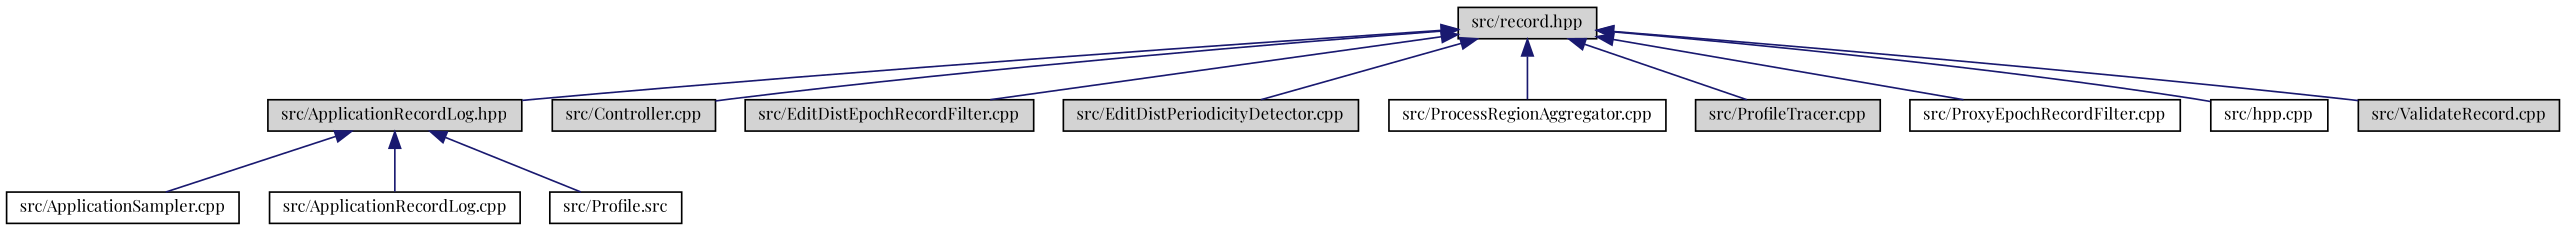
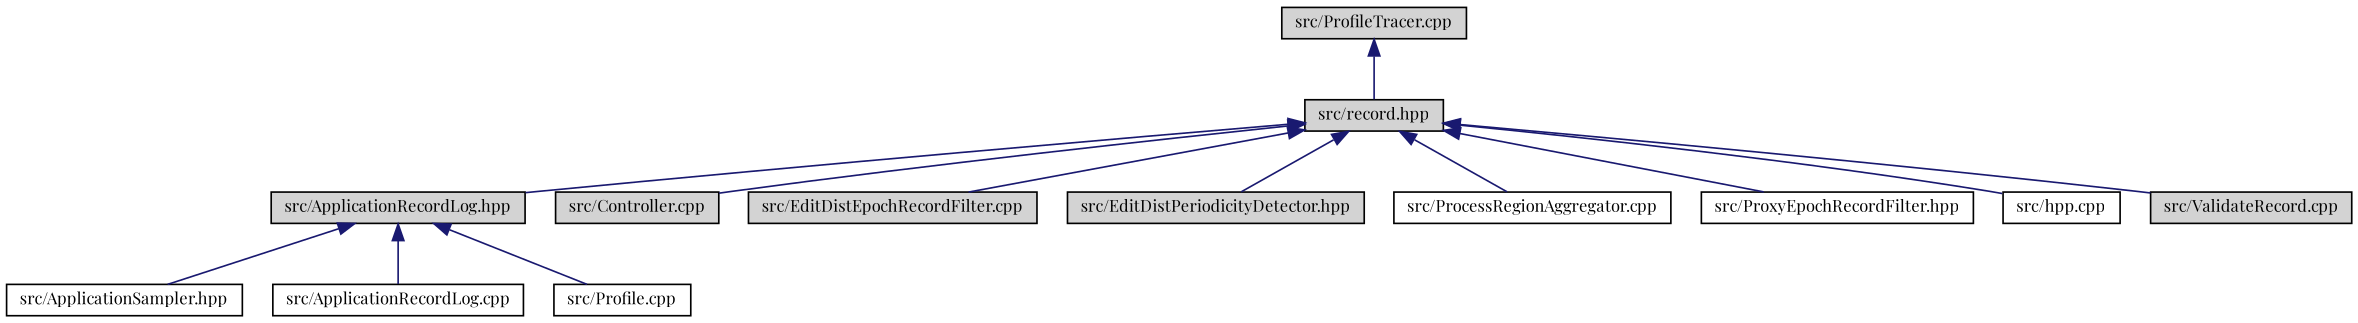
(1666, 72) -> (1374, 78)
(1211, 115) -> (1216, 208)
(2045, 115) -> (1837, 208)
(123, 208) -> (124, 300)
(616, 208) -> (622, 300)
